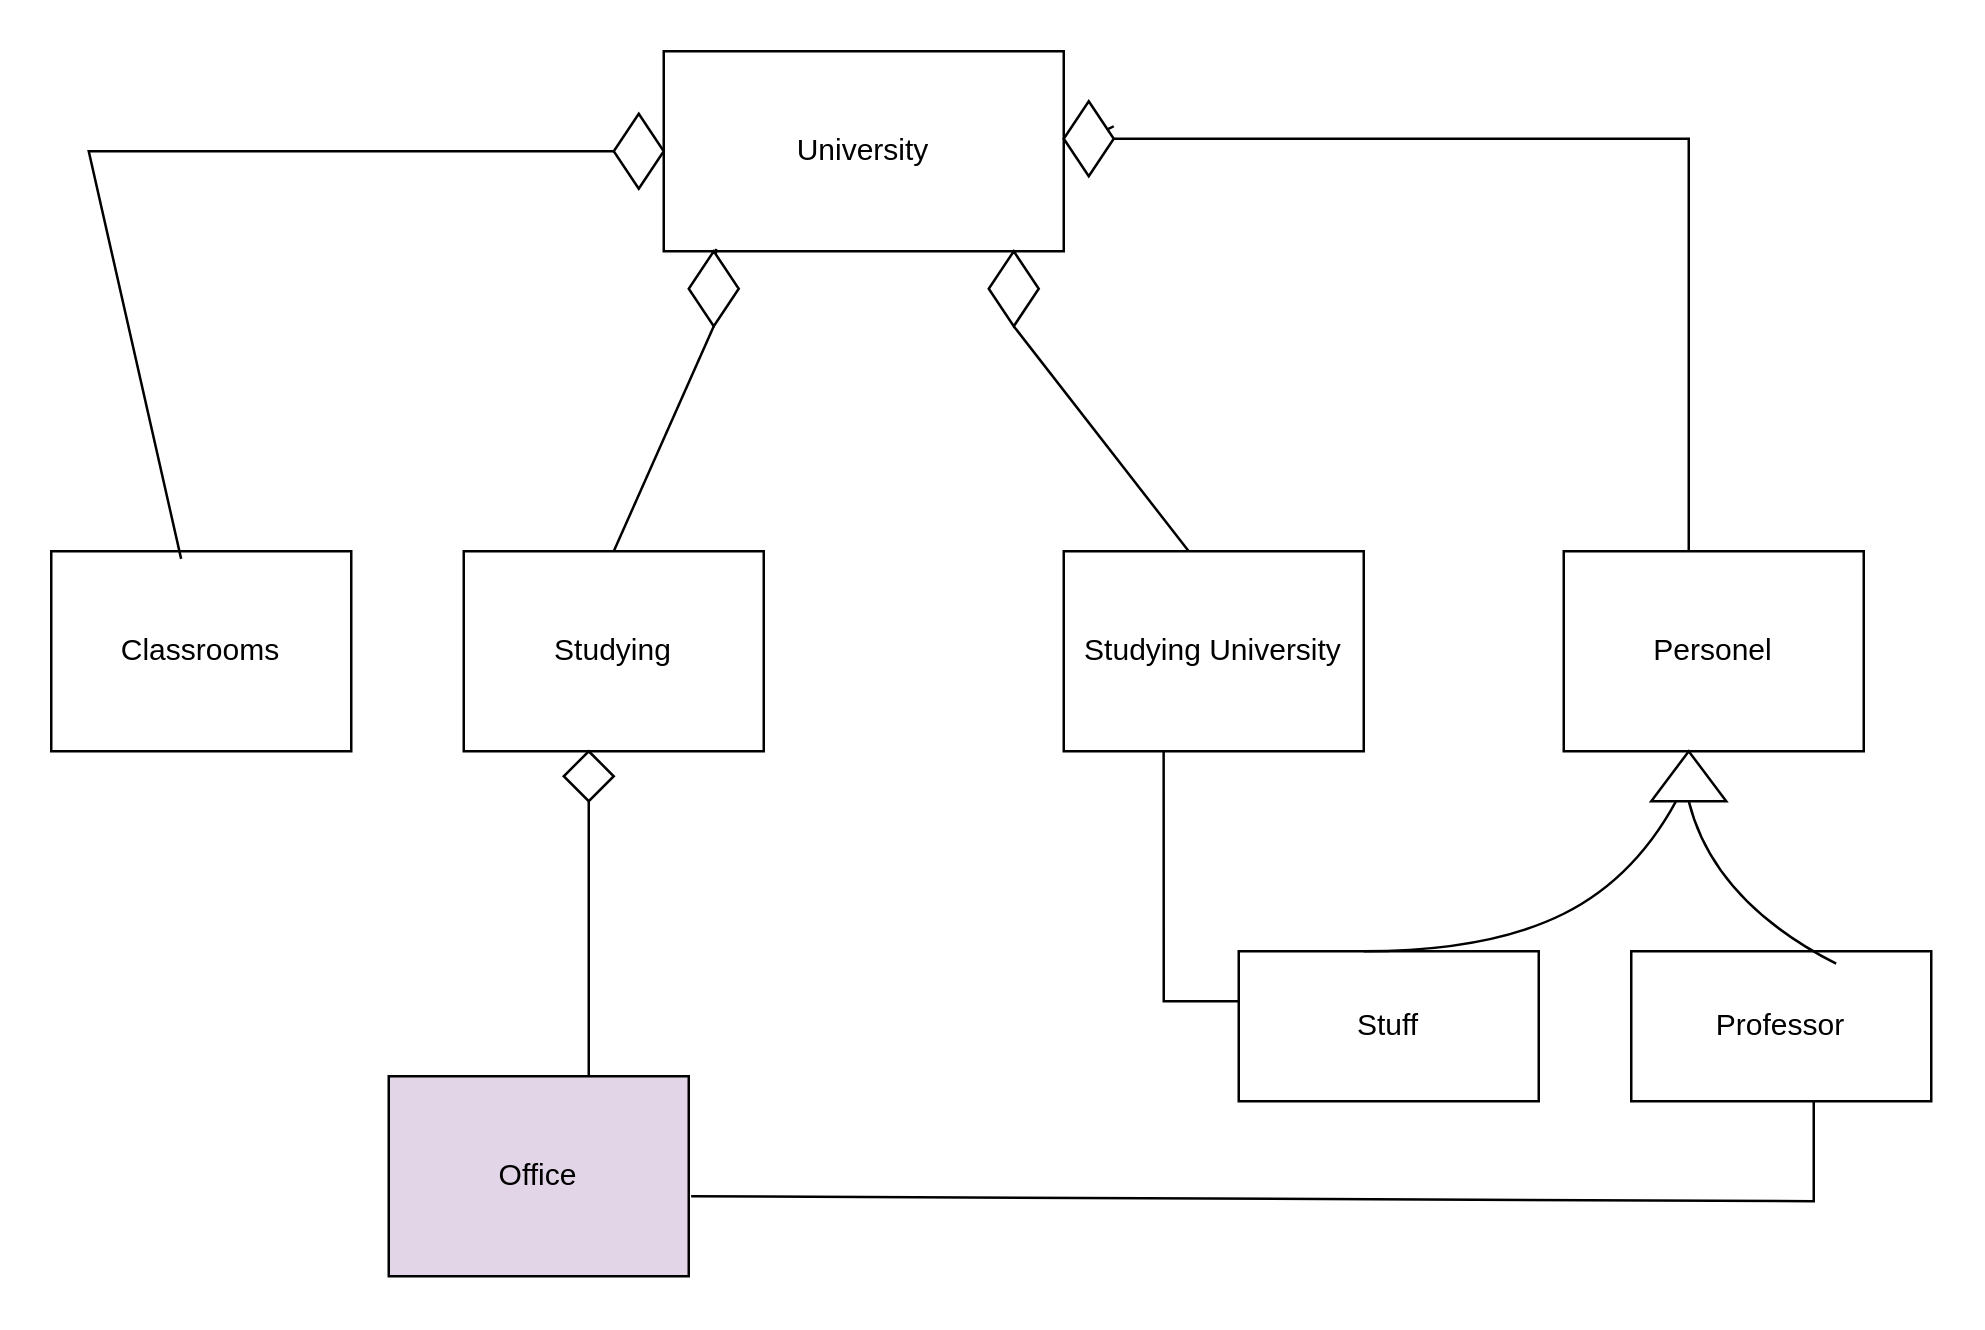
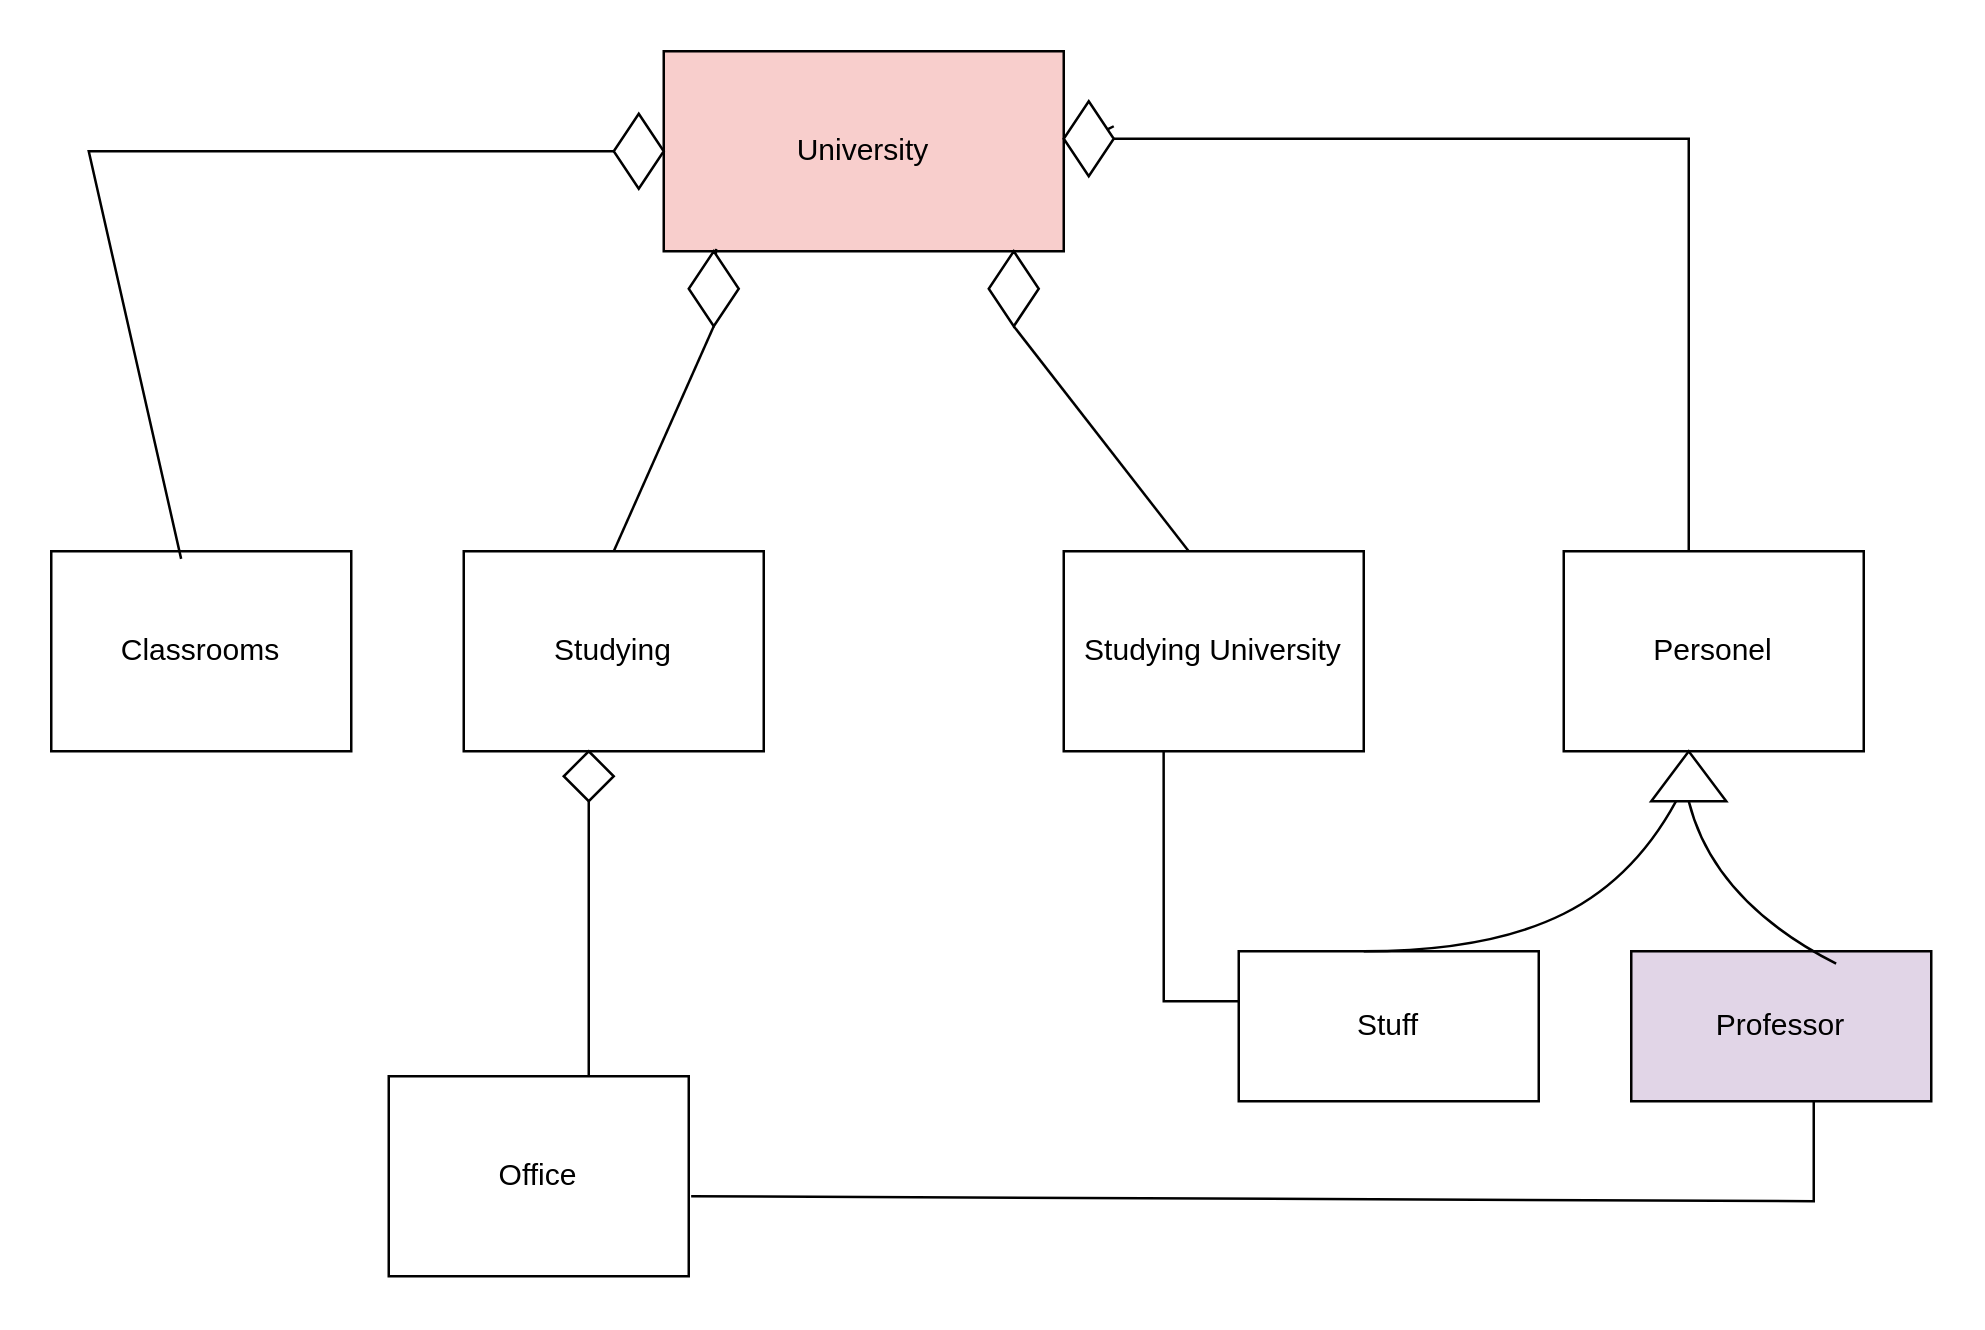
(864, 151) -> (864, 151)
(1781, 1026) -> (1781, 1026)
(539, 1176) -> (539, 1176)
